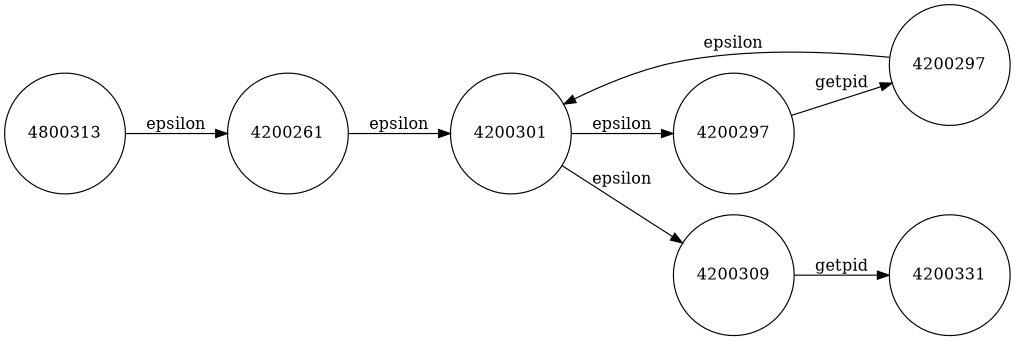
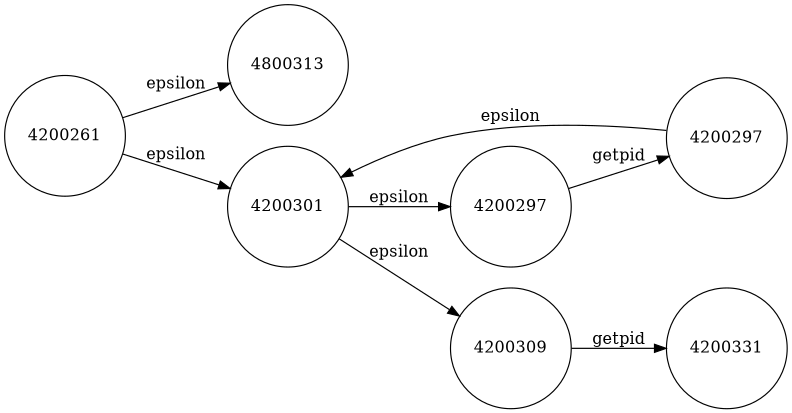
(171, 134) -> (171, 102)
